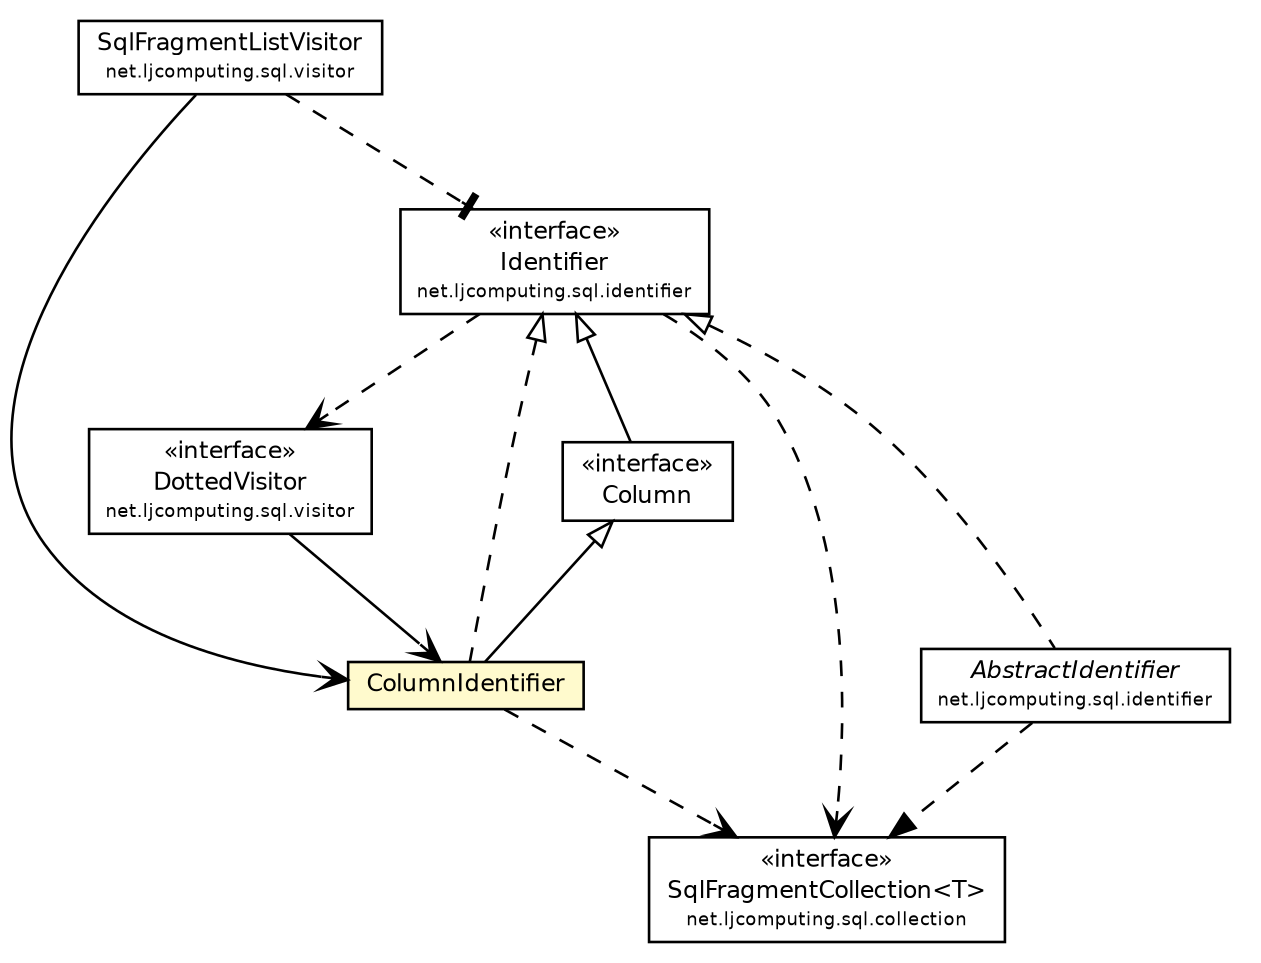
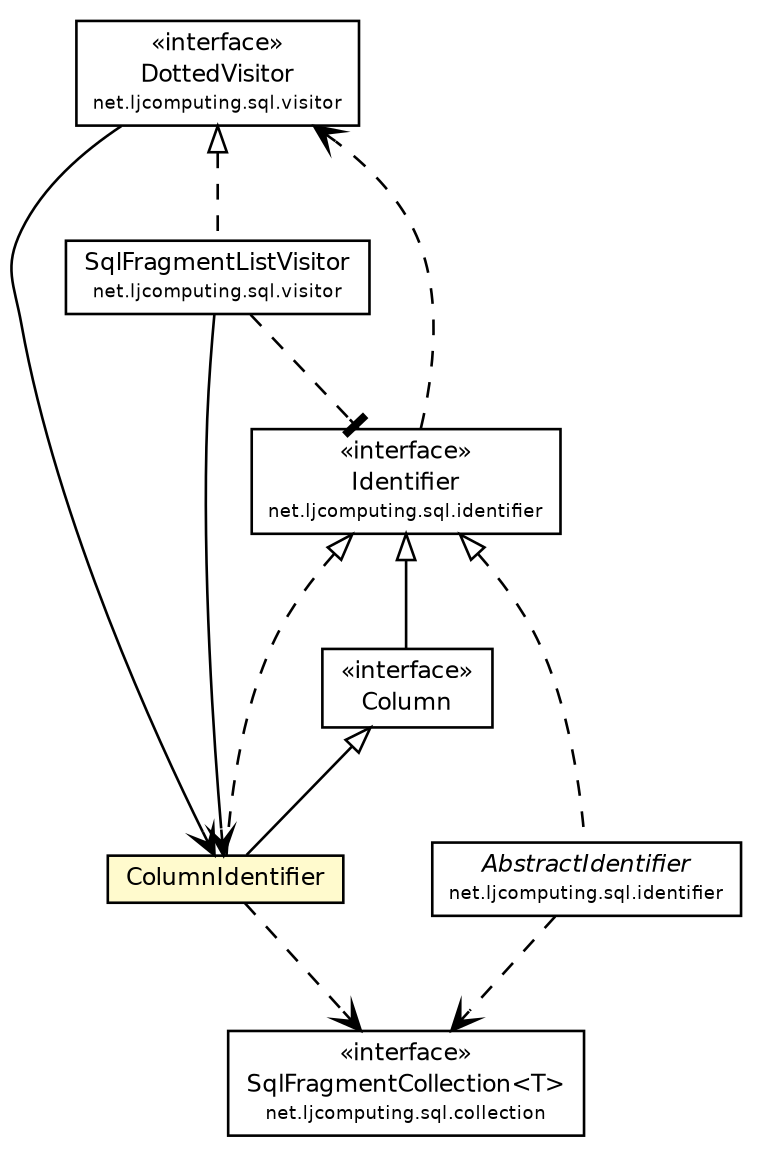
none -> (218, 196)
(822, 533) -> none
(971, 772) -> (512, 964)
